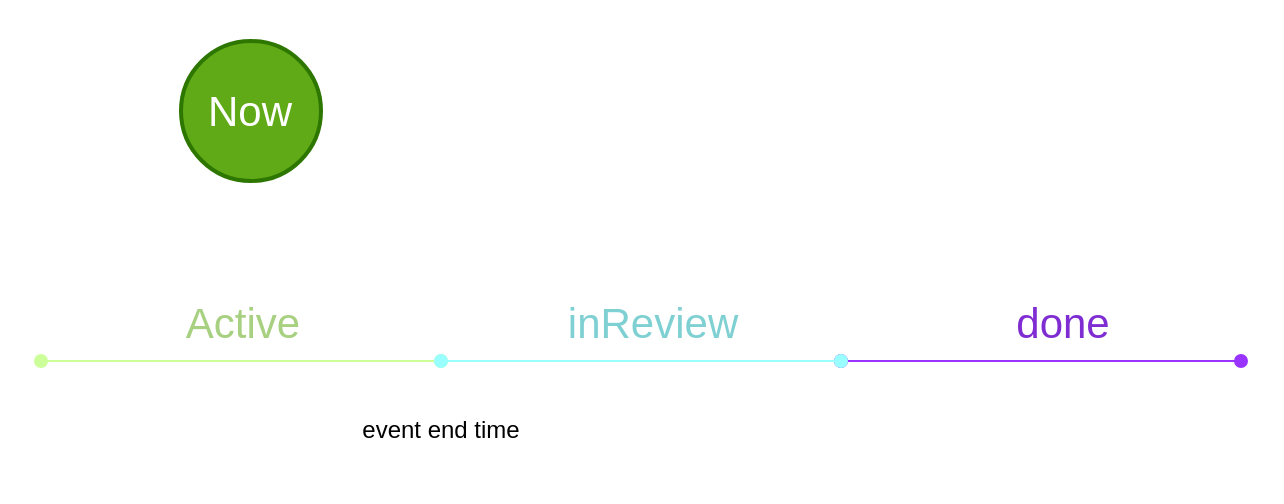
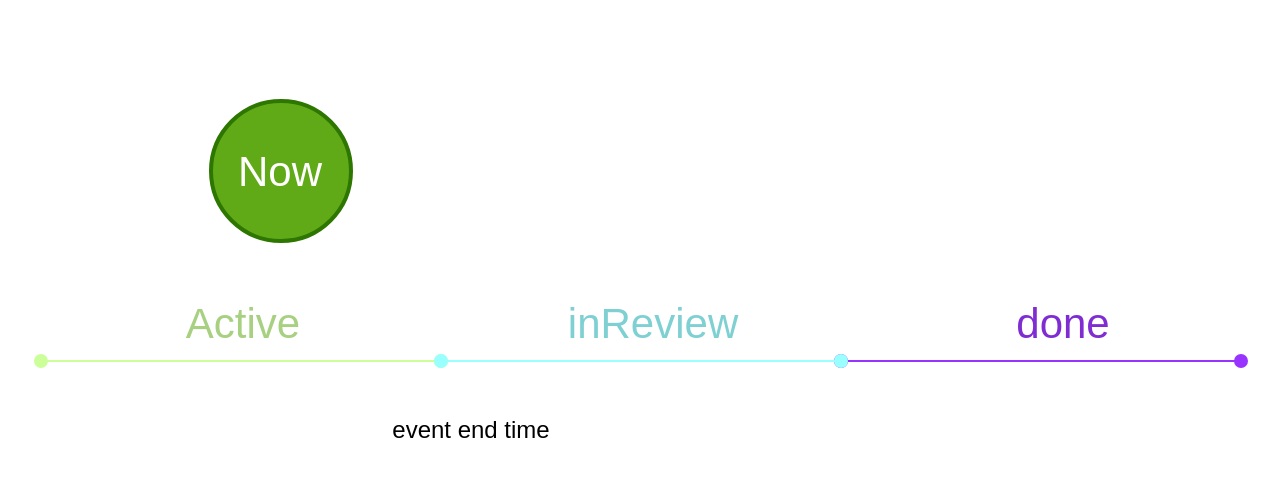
(251, 111) -> (281, 171)
(441, 431) -> (471, 431)
